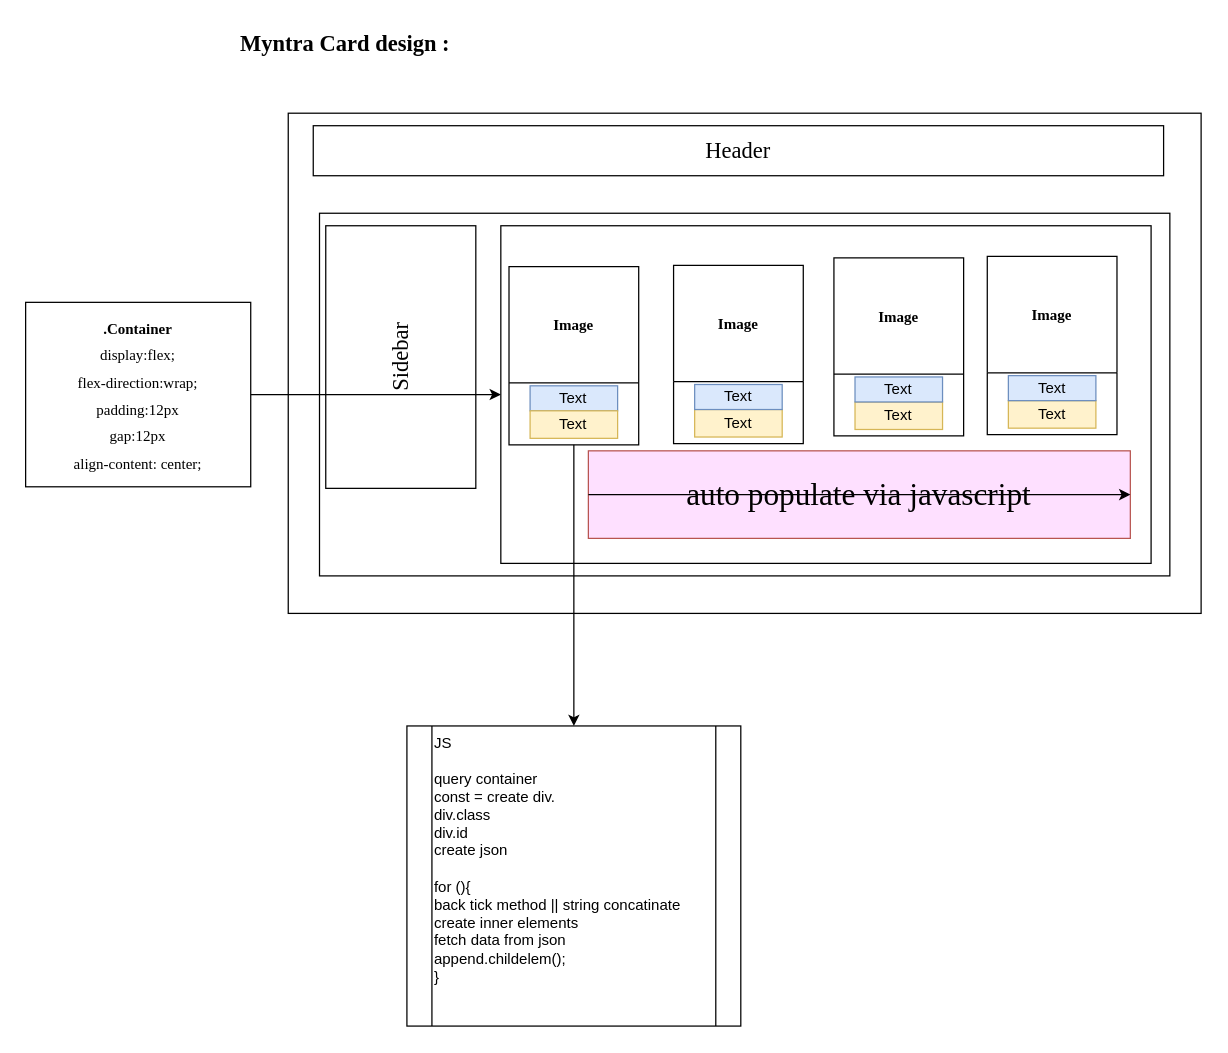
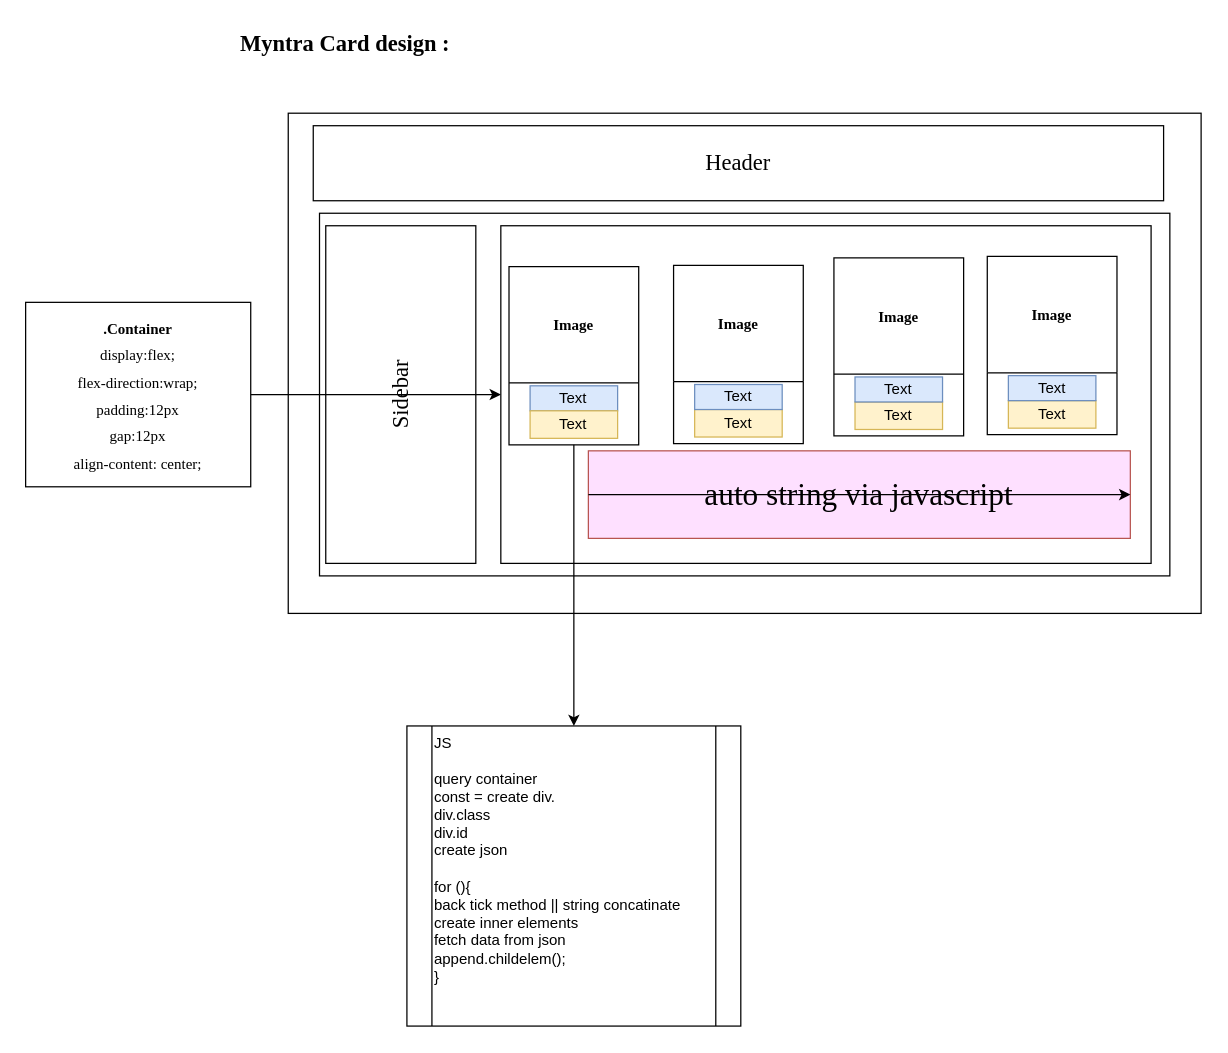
(738, 151) -> (738, 163)
(401, 357) -> (401, 394)
(859, 494) -> (859, 494)
